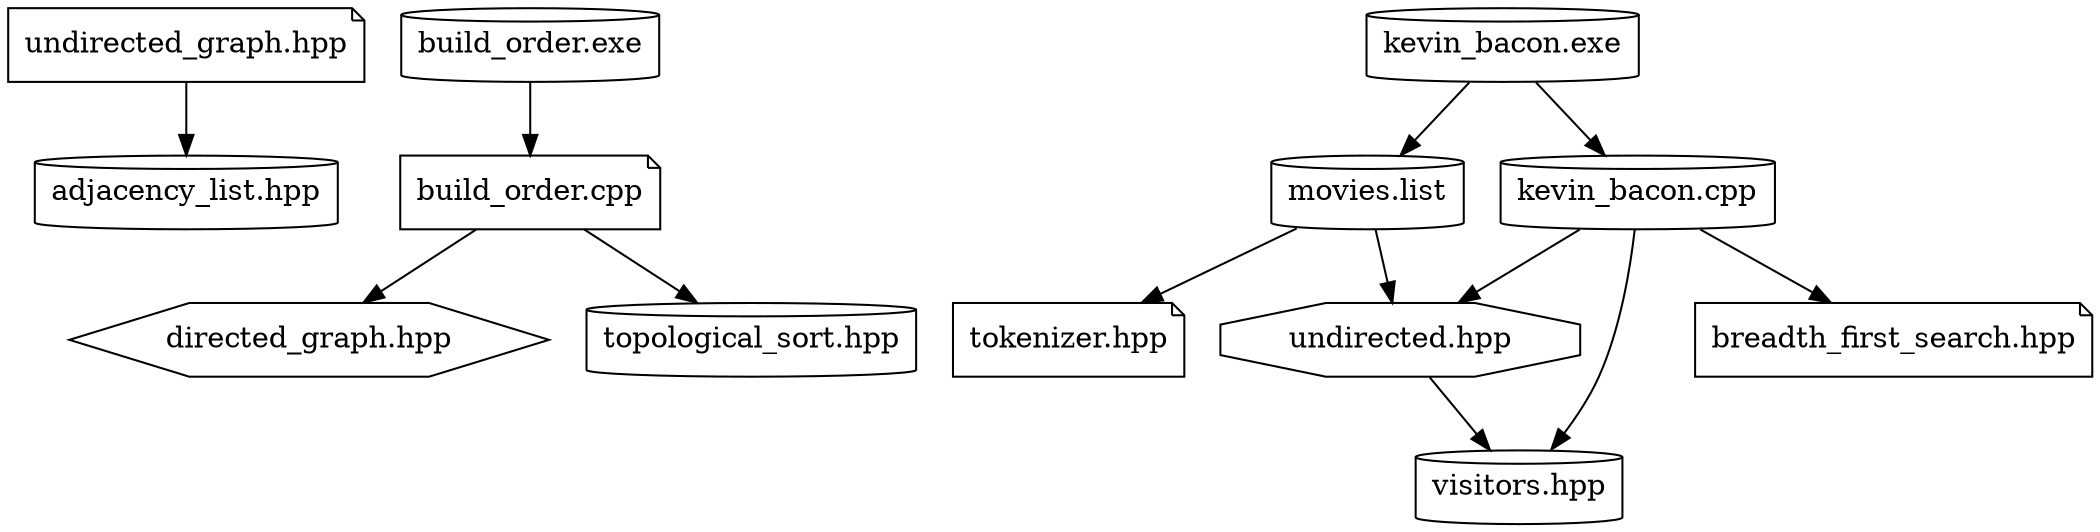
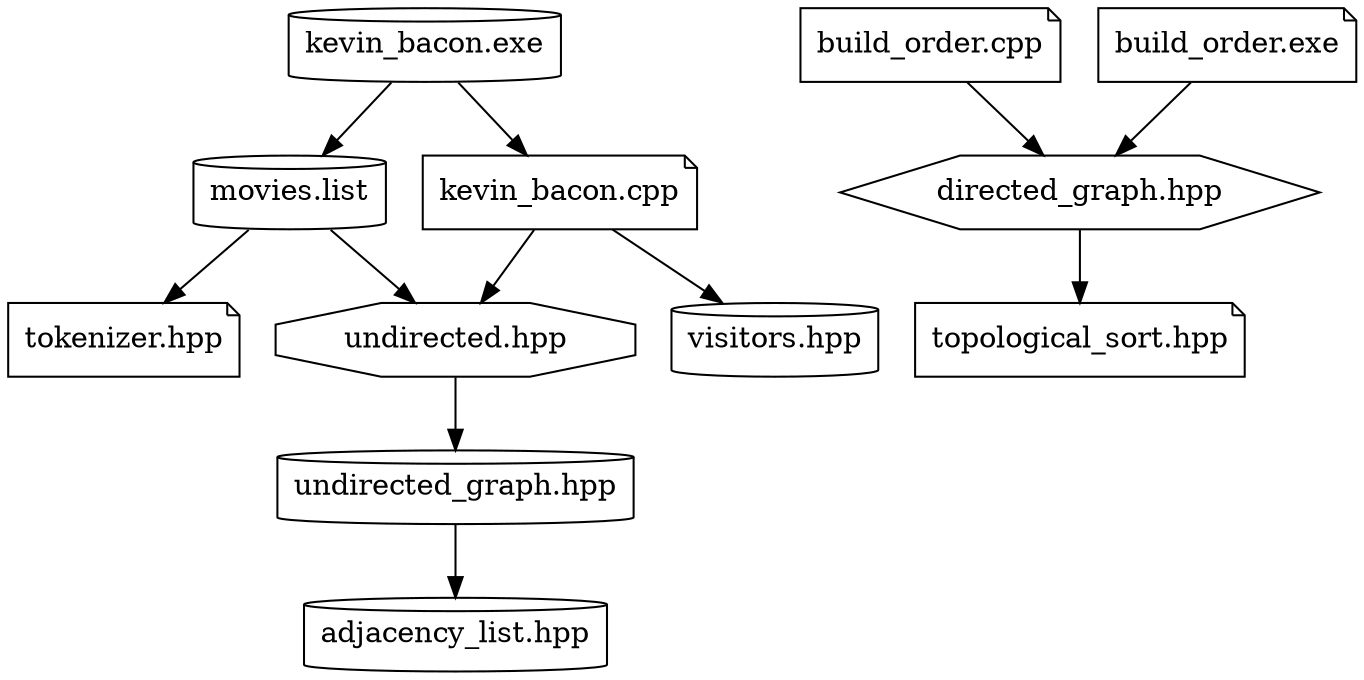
(186, 45) -> (456, 487)
(530, 45) -> (1227, 45)
(530, 109) -> (1161, 112)
(1638, 192) -> (560, 192)
(632, 260) -> (1080, 256)
(751, 340) -> (1080, 340)
(1894, 340) -> none
(1453, 406) -> (456, 403)
